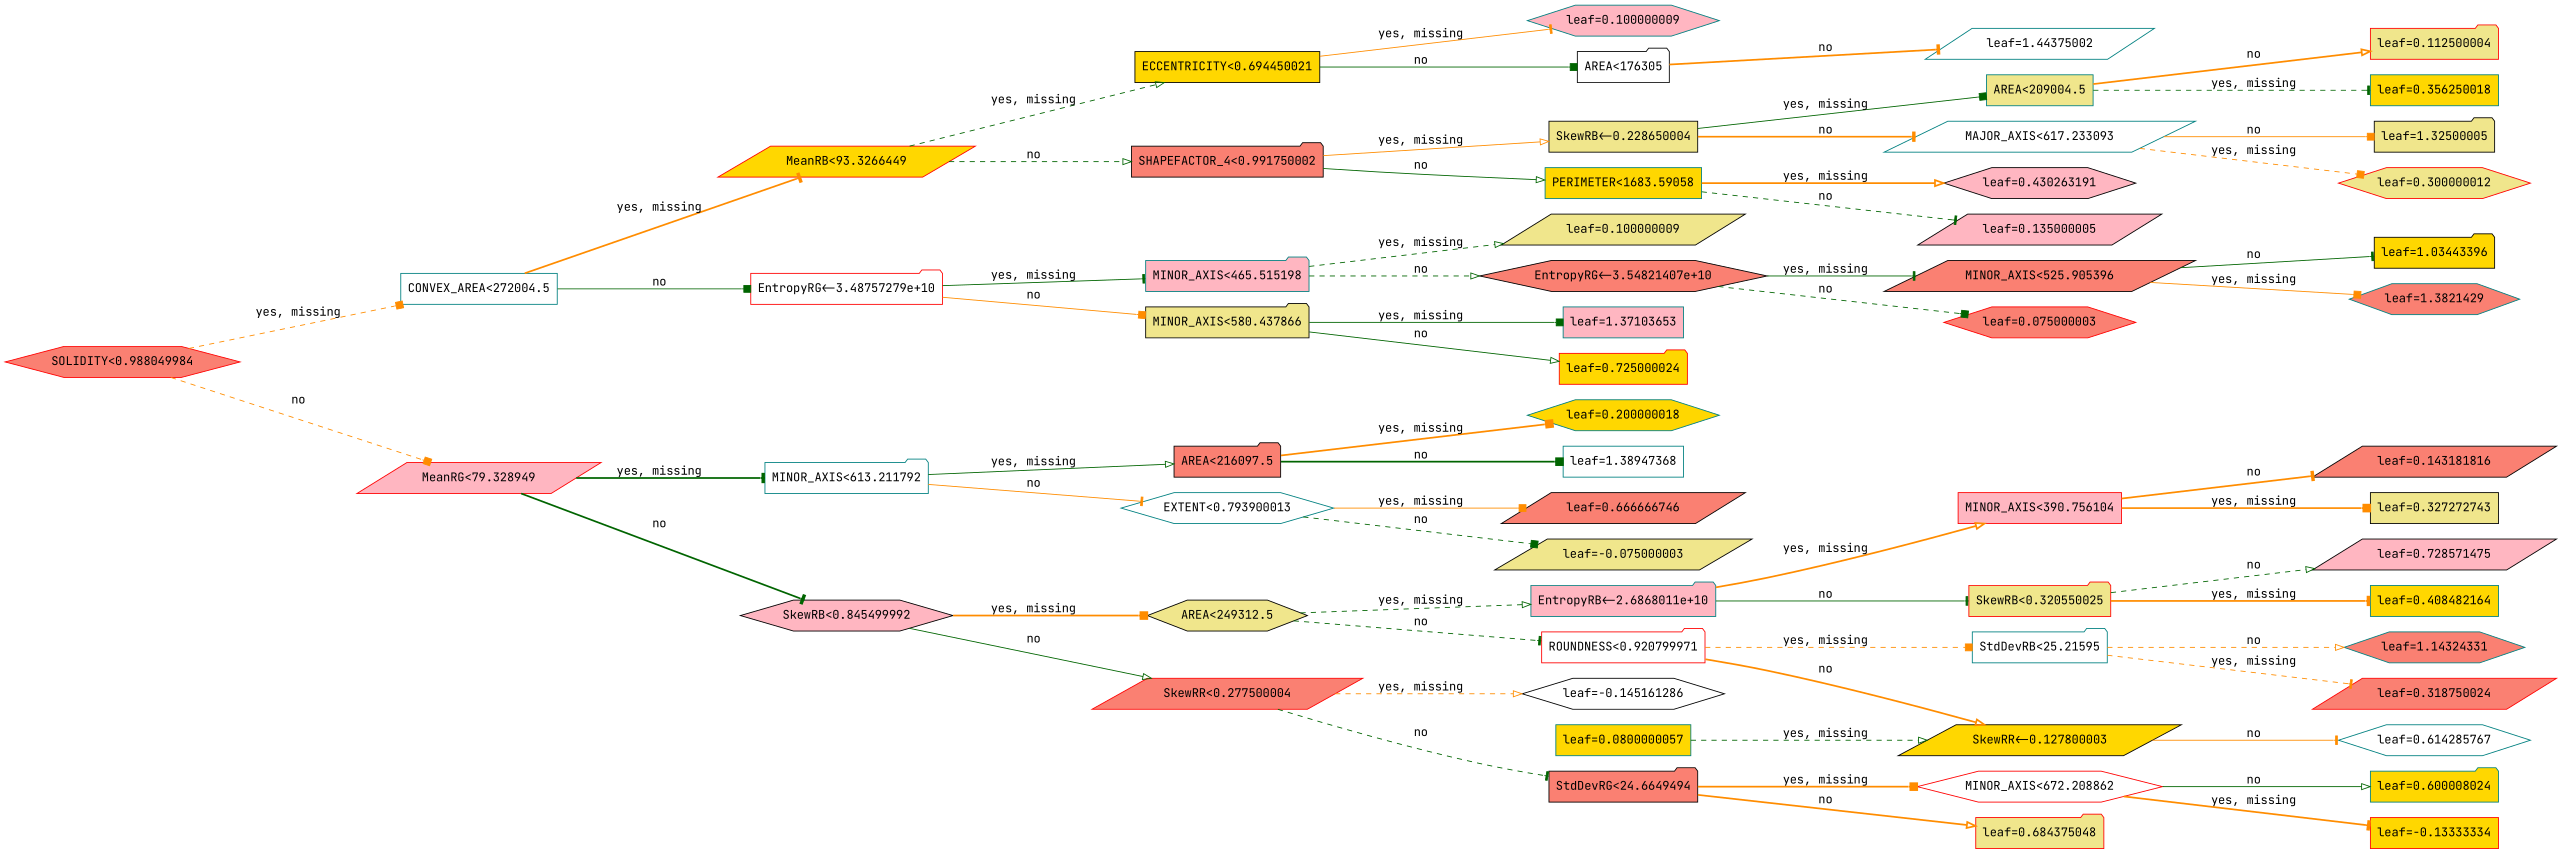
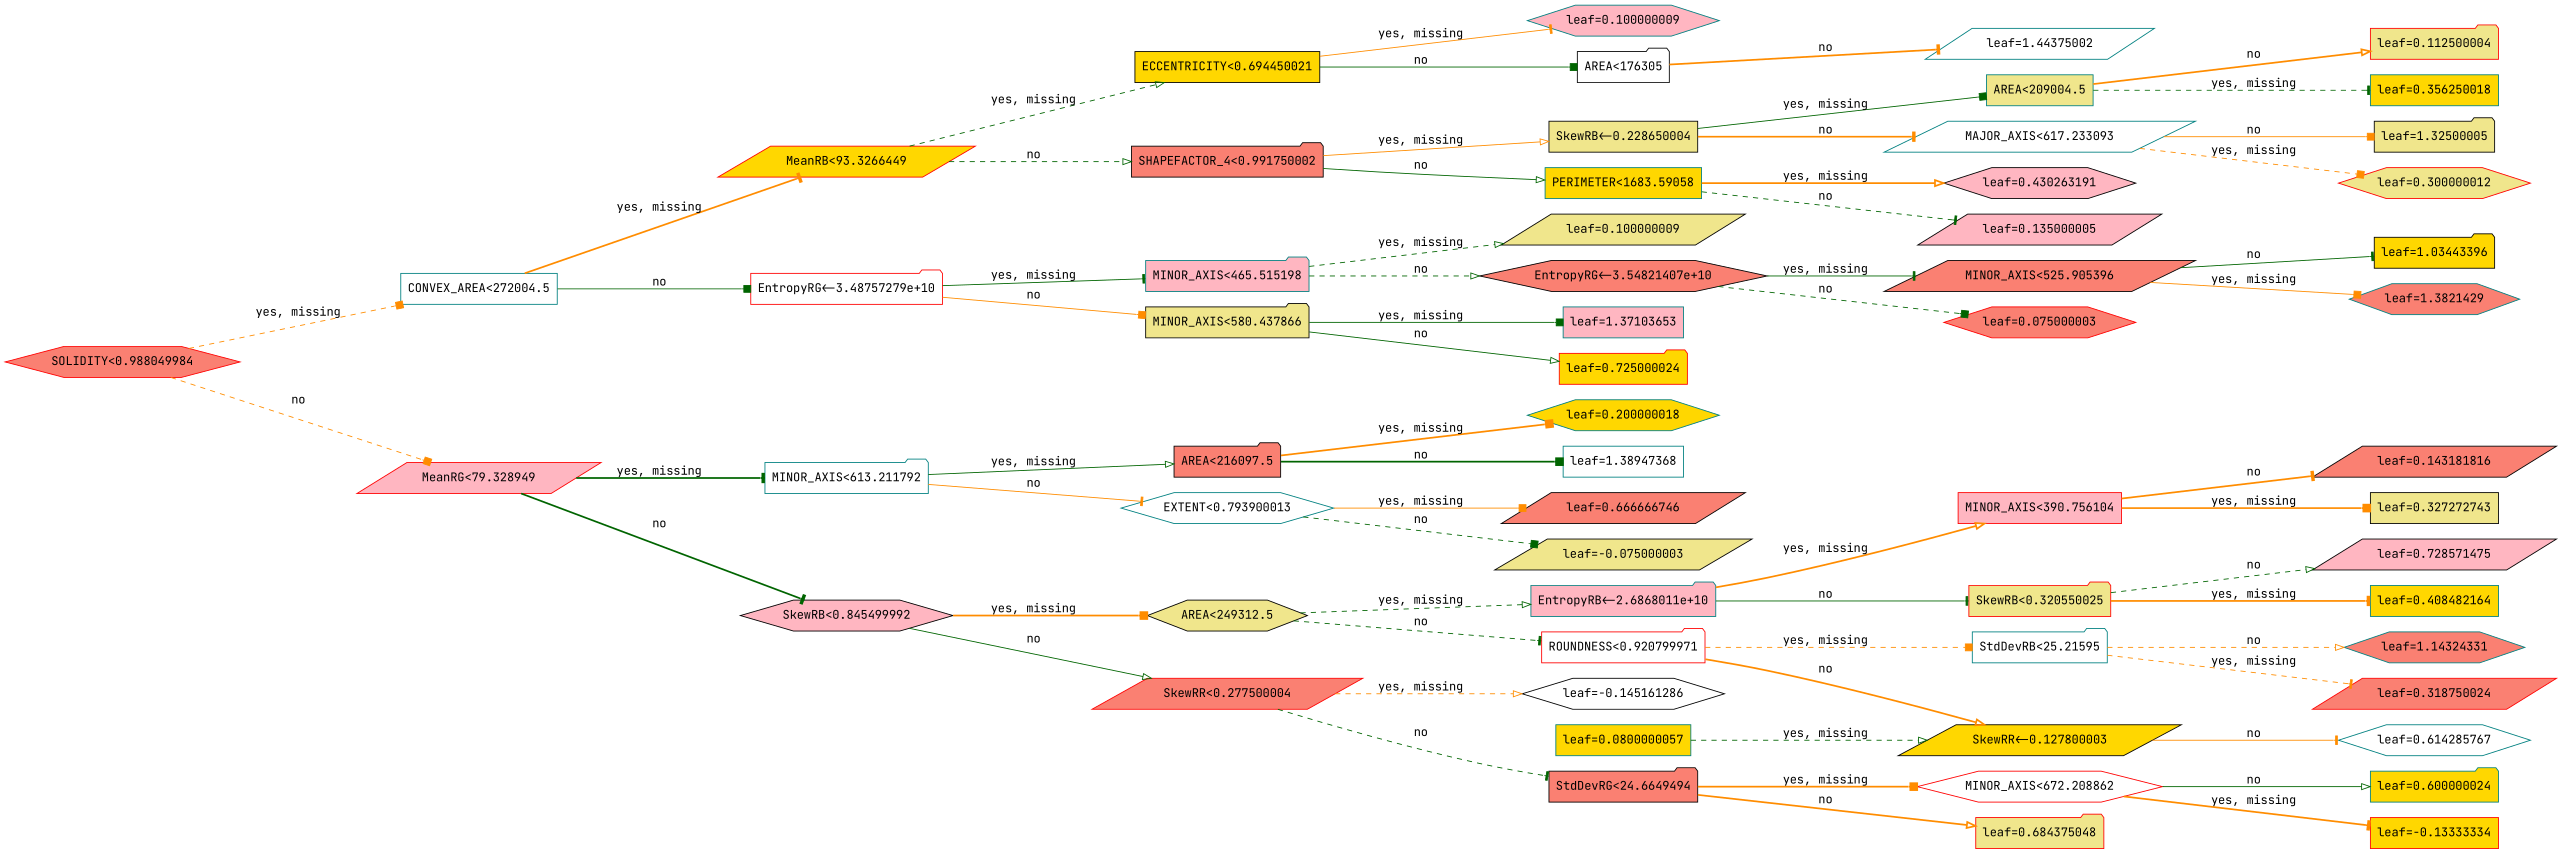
(2434, 787) -> (2434, 787)
